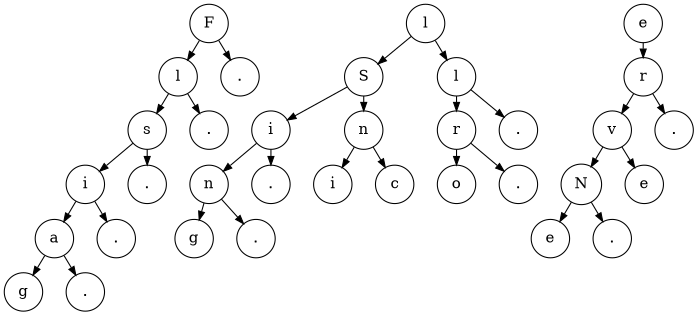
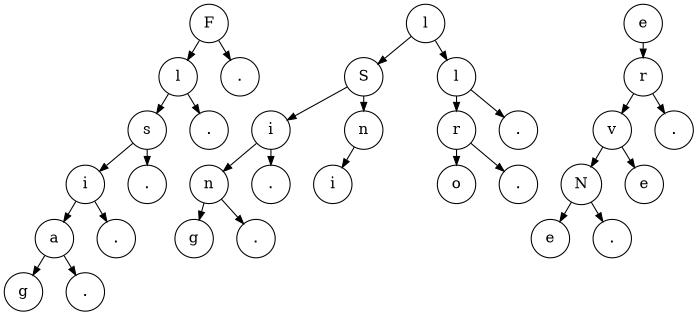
(395, 184) -> none
